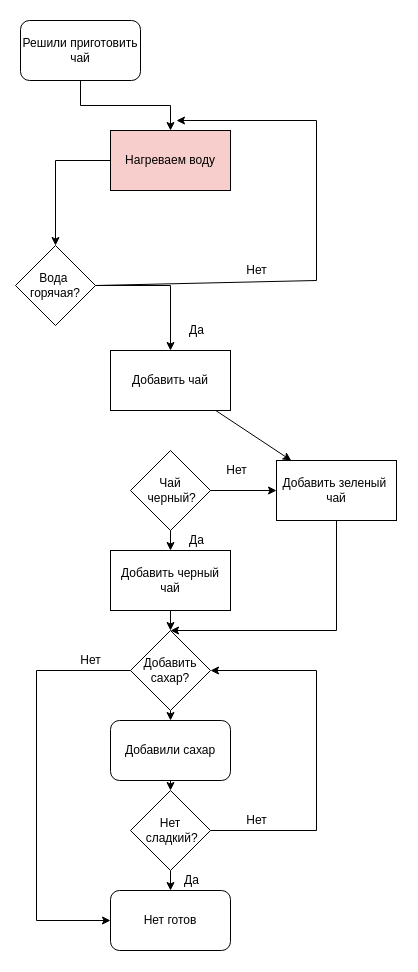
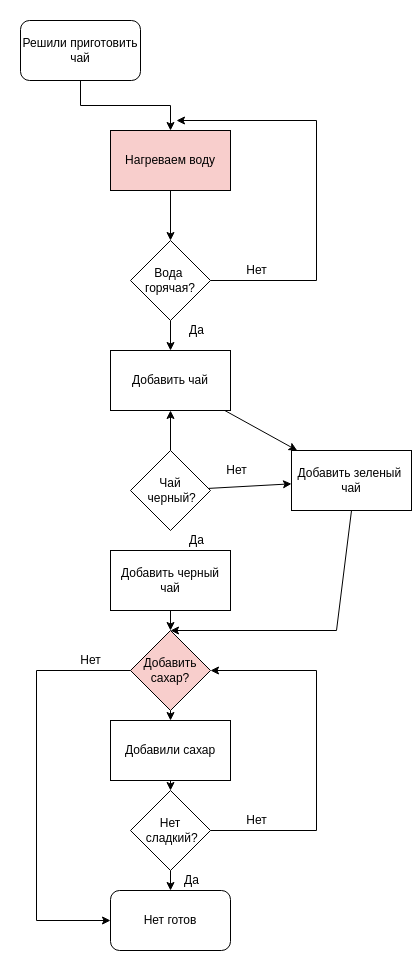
(56, 286) -> (171, 281)
(337, 491) -> (352, 481)
(171, 537) -> (171, 434)
(171, 671) -> (171, 671)
(171, 751) -> (171, 751)
